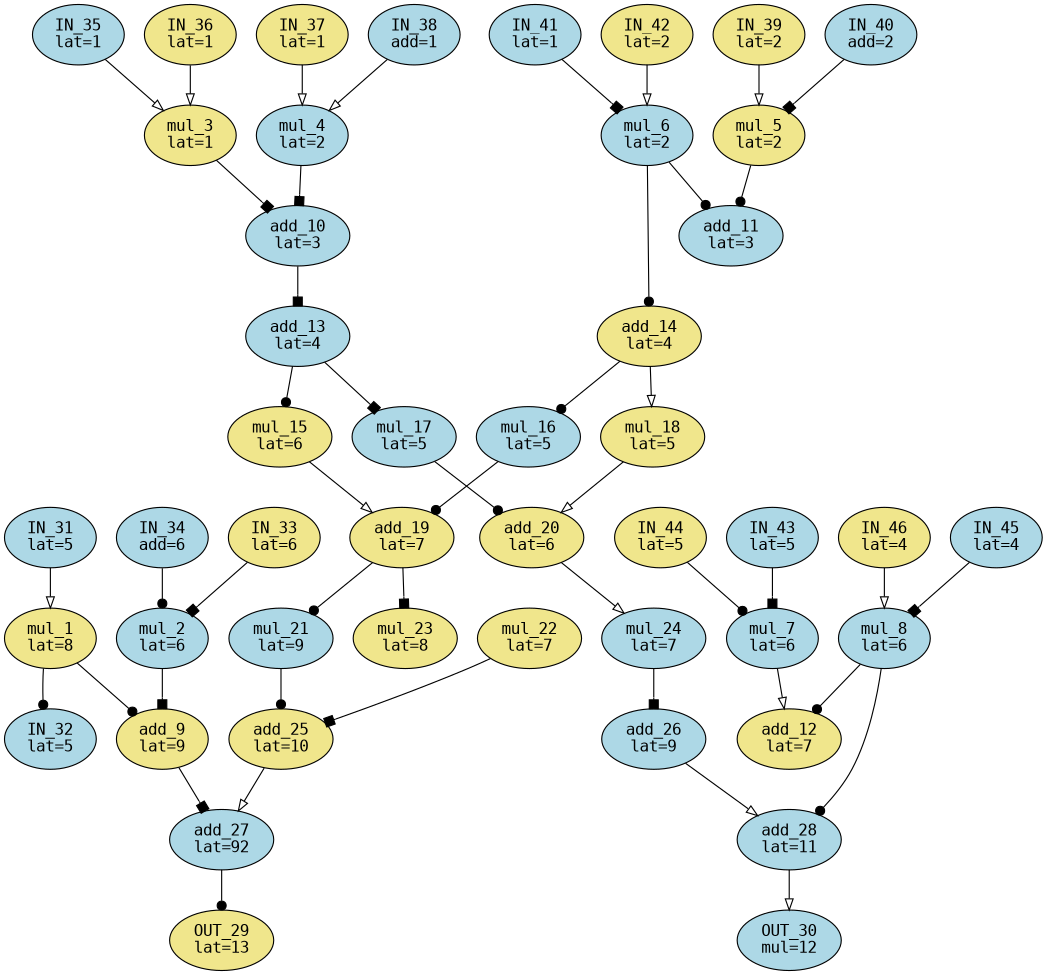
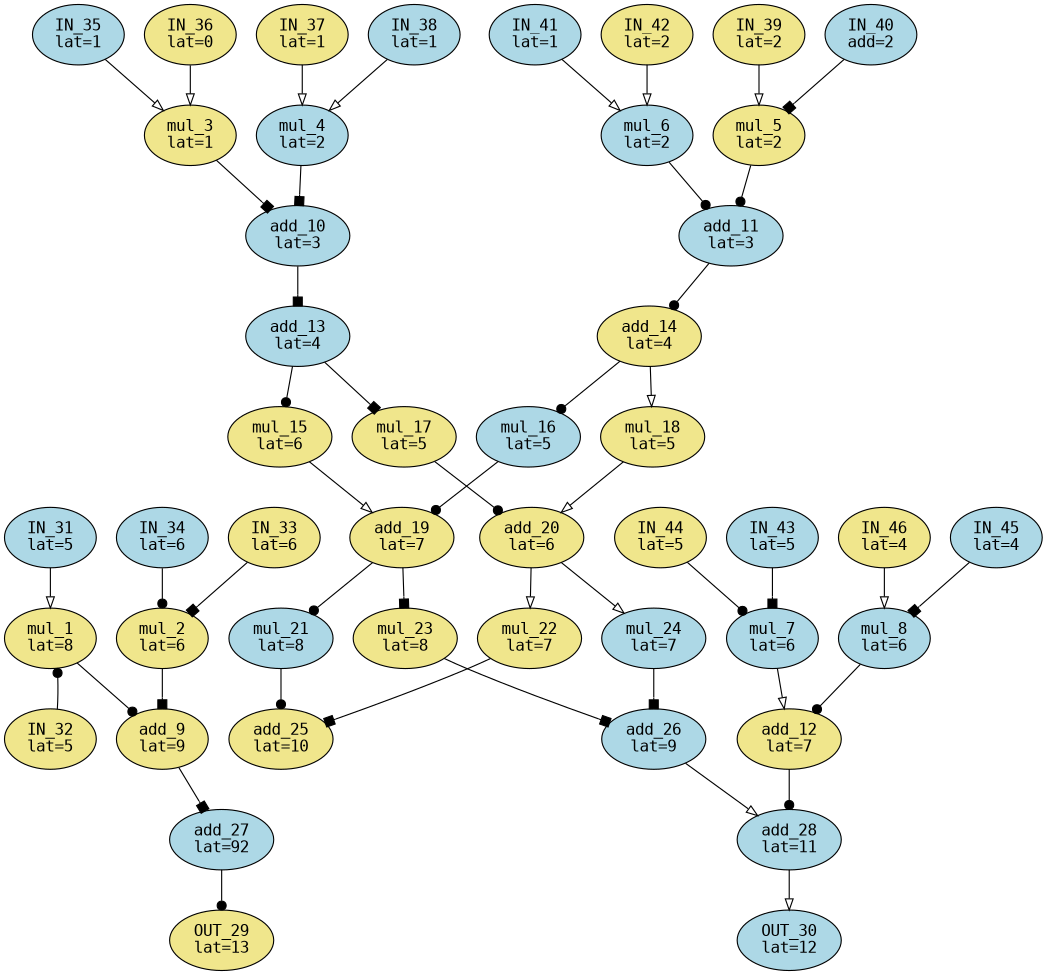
(190, 35) -> (190, 35)
(414, 35) -> (414, 35)
(587, 81) -> (587, 81)
(648, 231) -> (693, 282)
(404, 437) -> (404, 437)
(162, 538) -> (162, 538)
none -> (531, 582)
(162, 638) -> (162, 638)
(281, 638) -> (281, 638)
(43, 684) -> (58, 693)
none -> (521, 690)
(50, 739) -> (50, 739)
(863, 743) -> (789, 785)
(254, 785) -> none
(789, 940) -> (789, 940)
